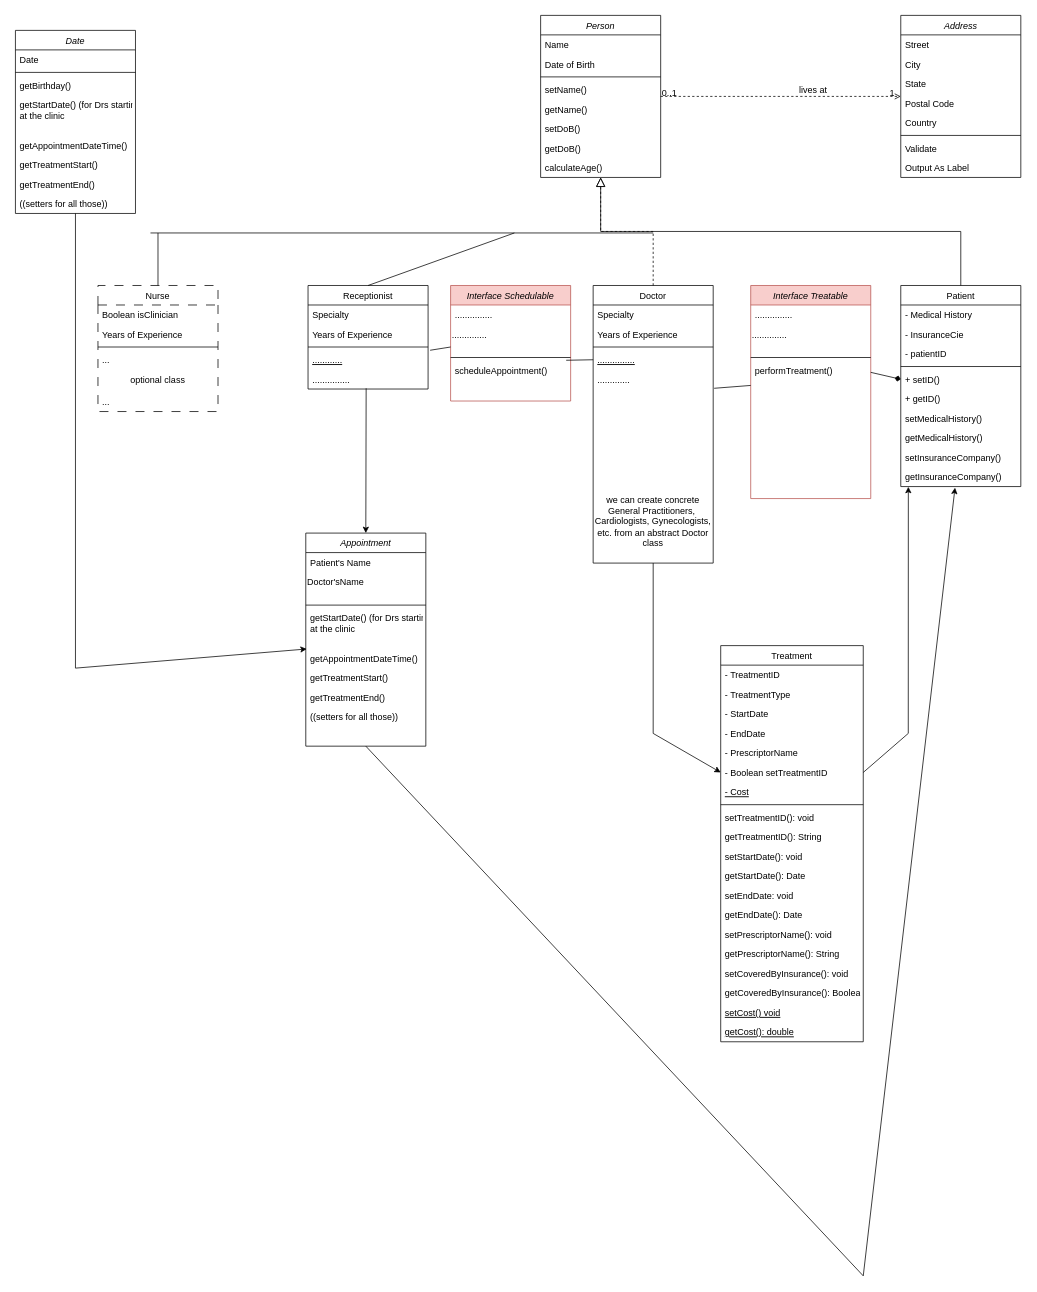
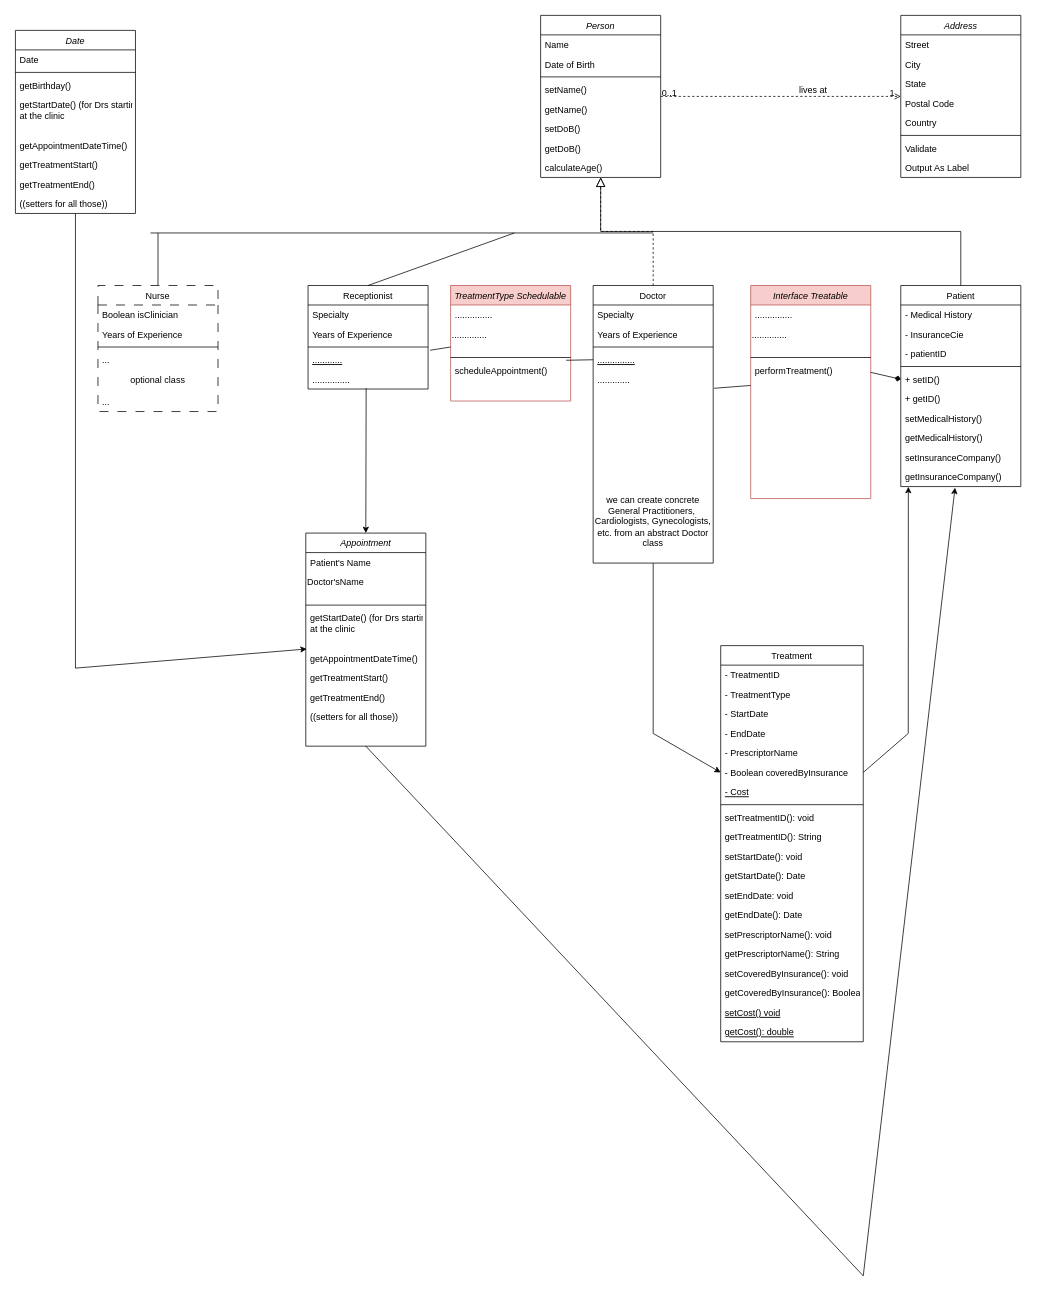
(510, 296) -> (510, 296)
(781, 773) -> (792, 773)
